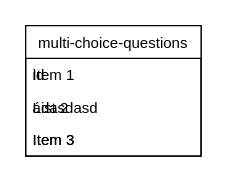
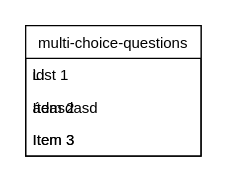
(56, 75) -> (54, 75)
(54, 108) -> (56, 108)
